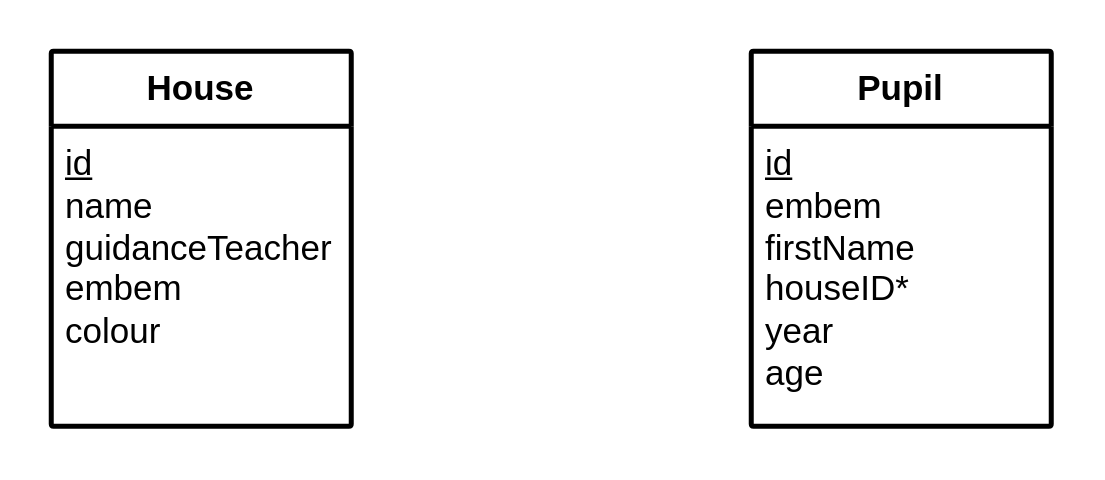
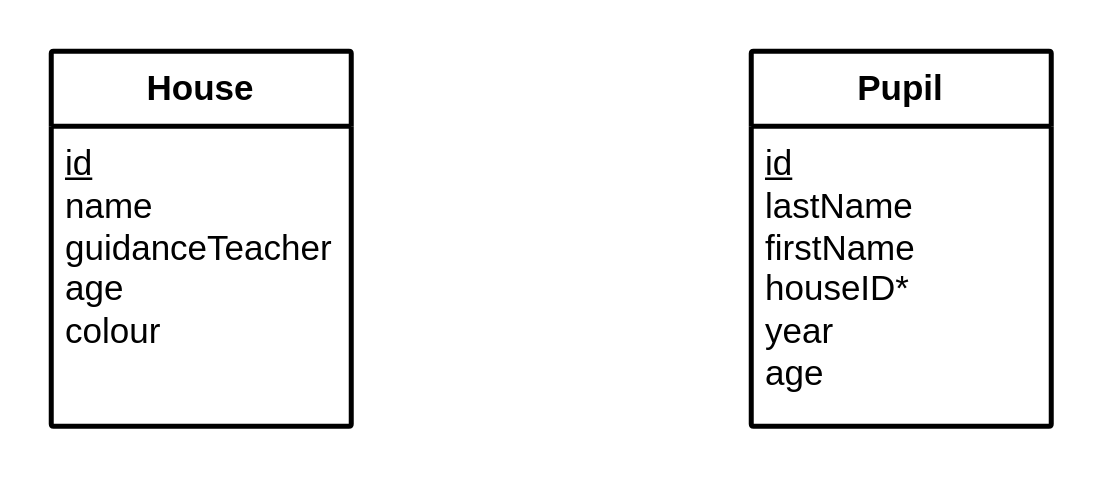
(188, 234) -> (188, 234)
(838, 252) -> (838, 252)
